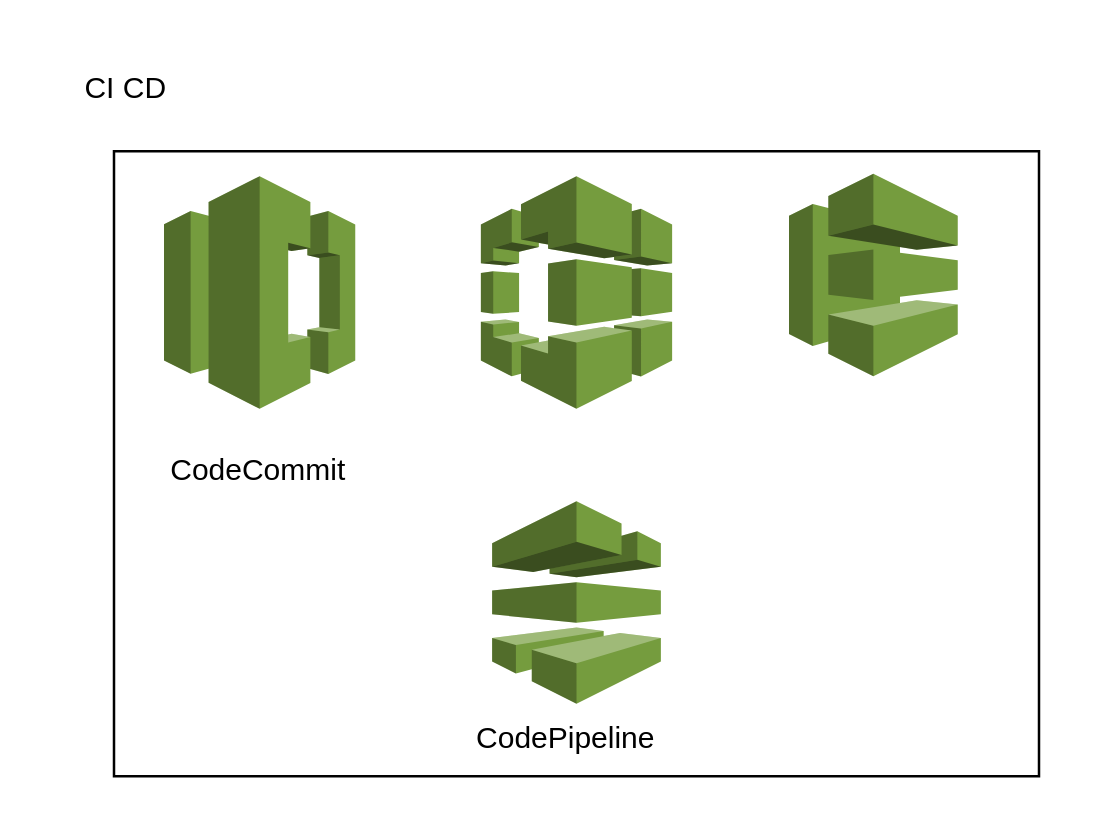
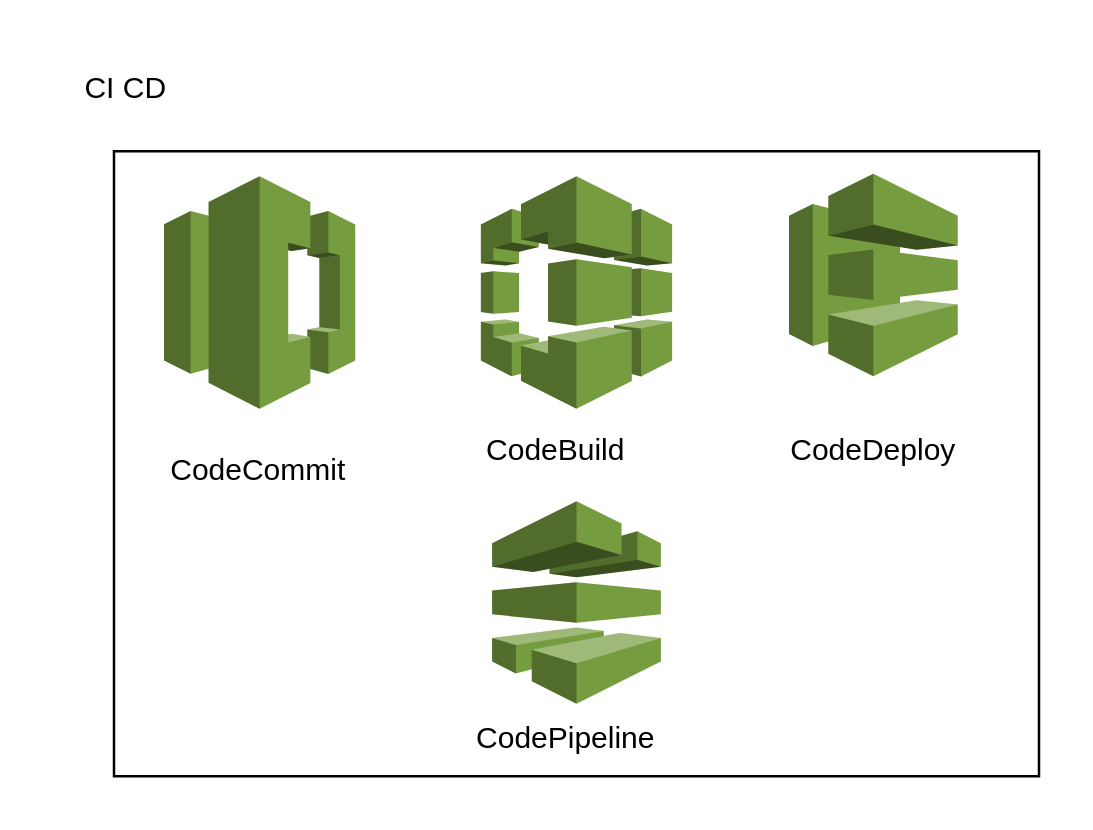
none -> (556, 451)
none -> (873, 451)
